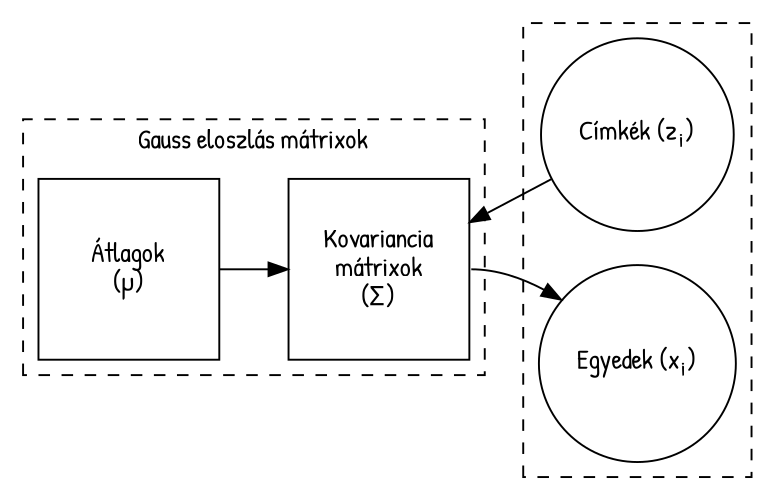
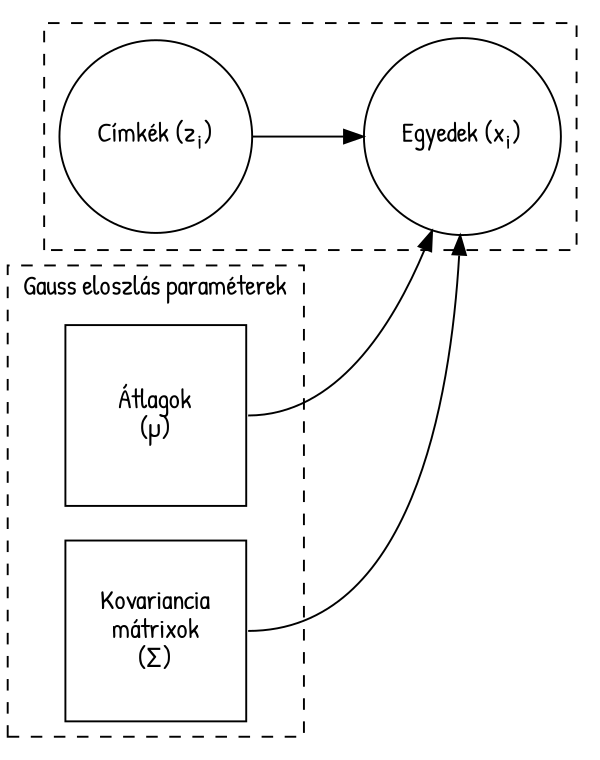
(254, 141) -> (156, 288)
(511, 200) -> (298, 137)
(244, 269) -> (359, 359)
